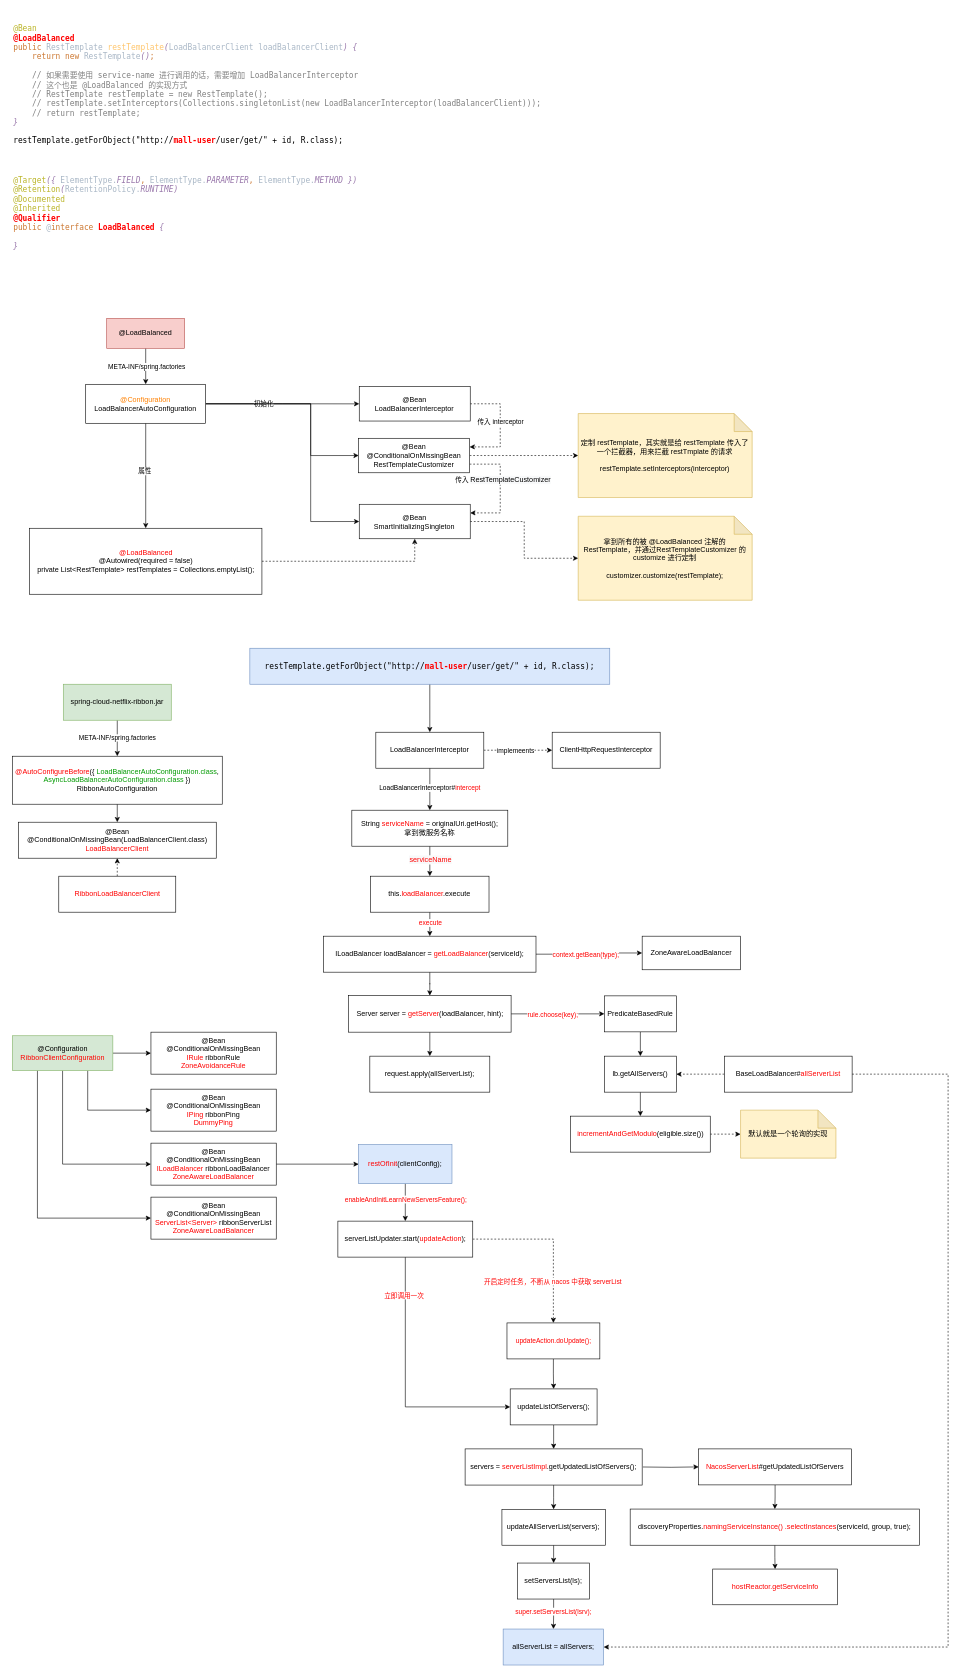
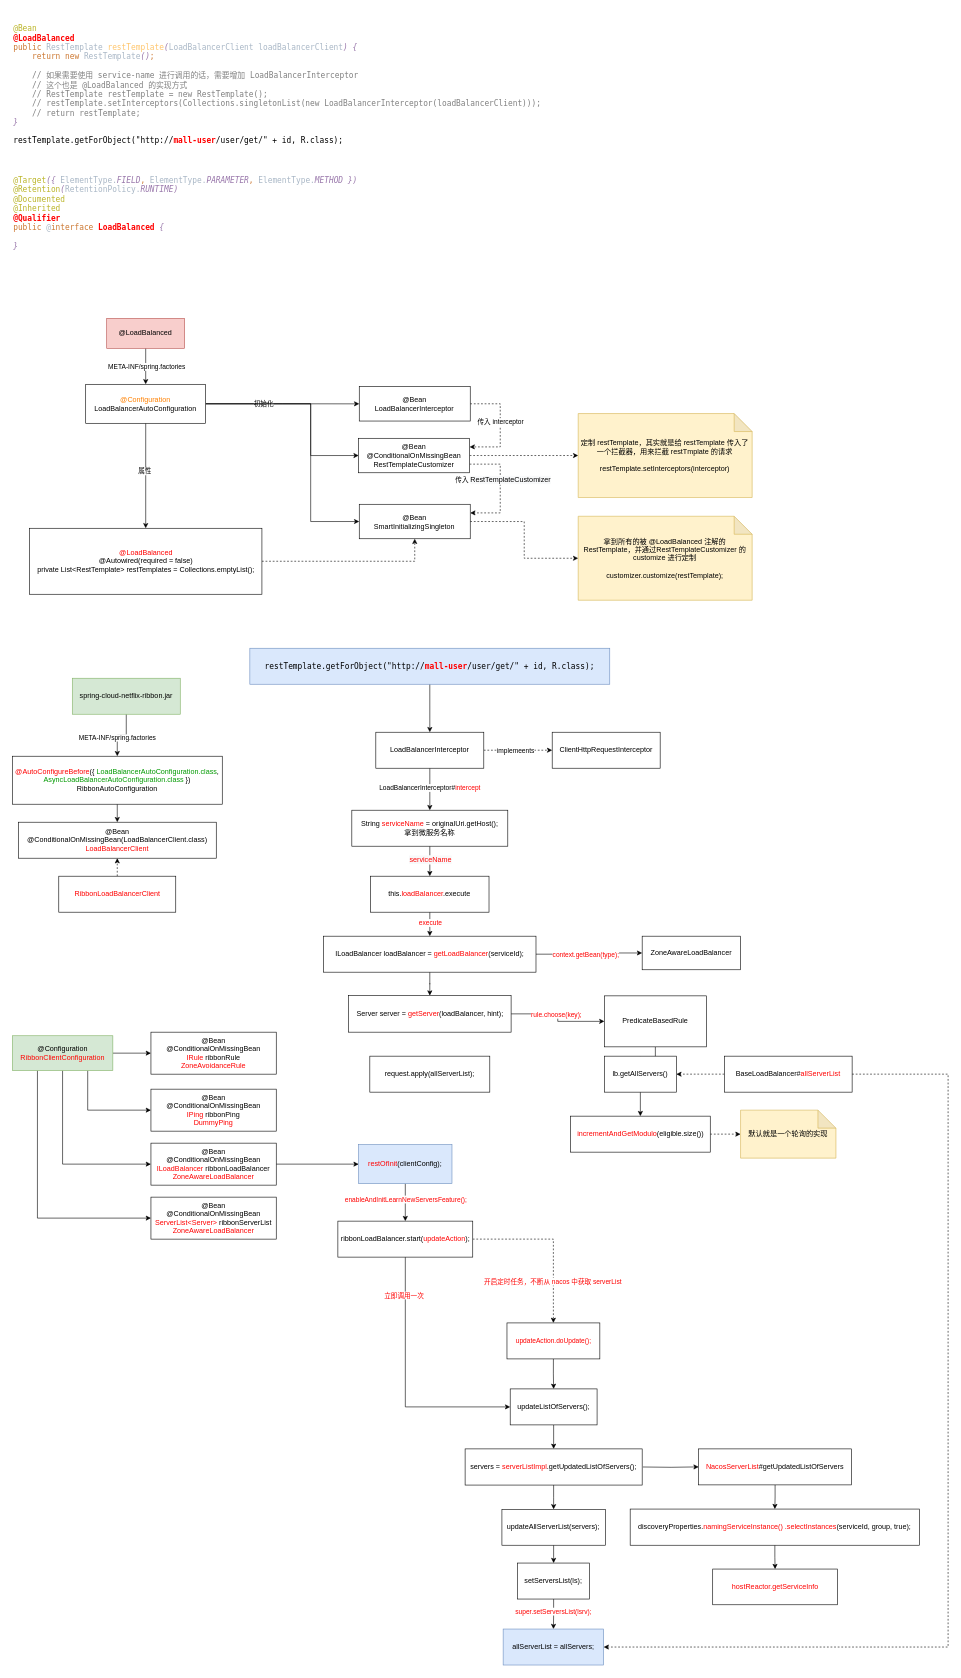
(117, 702) -> (126, 696)
(641, 1014) -> (656, 1022)
(430, 1050) -> none
(406, 1239) -> (406, 1239)
